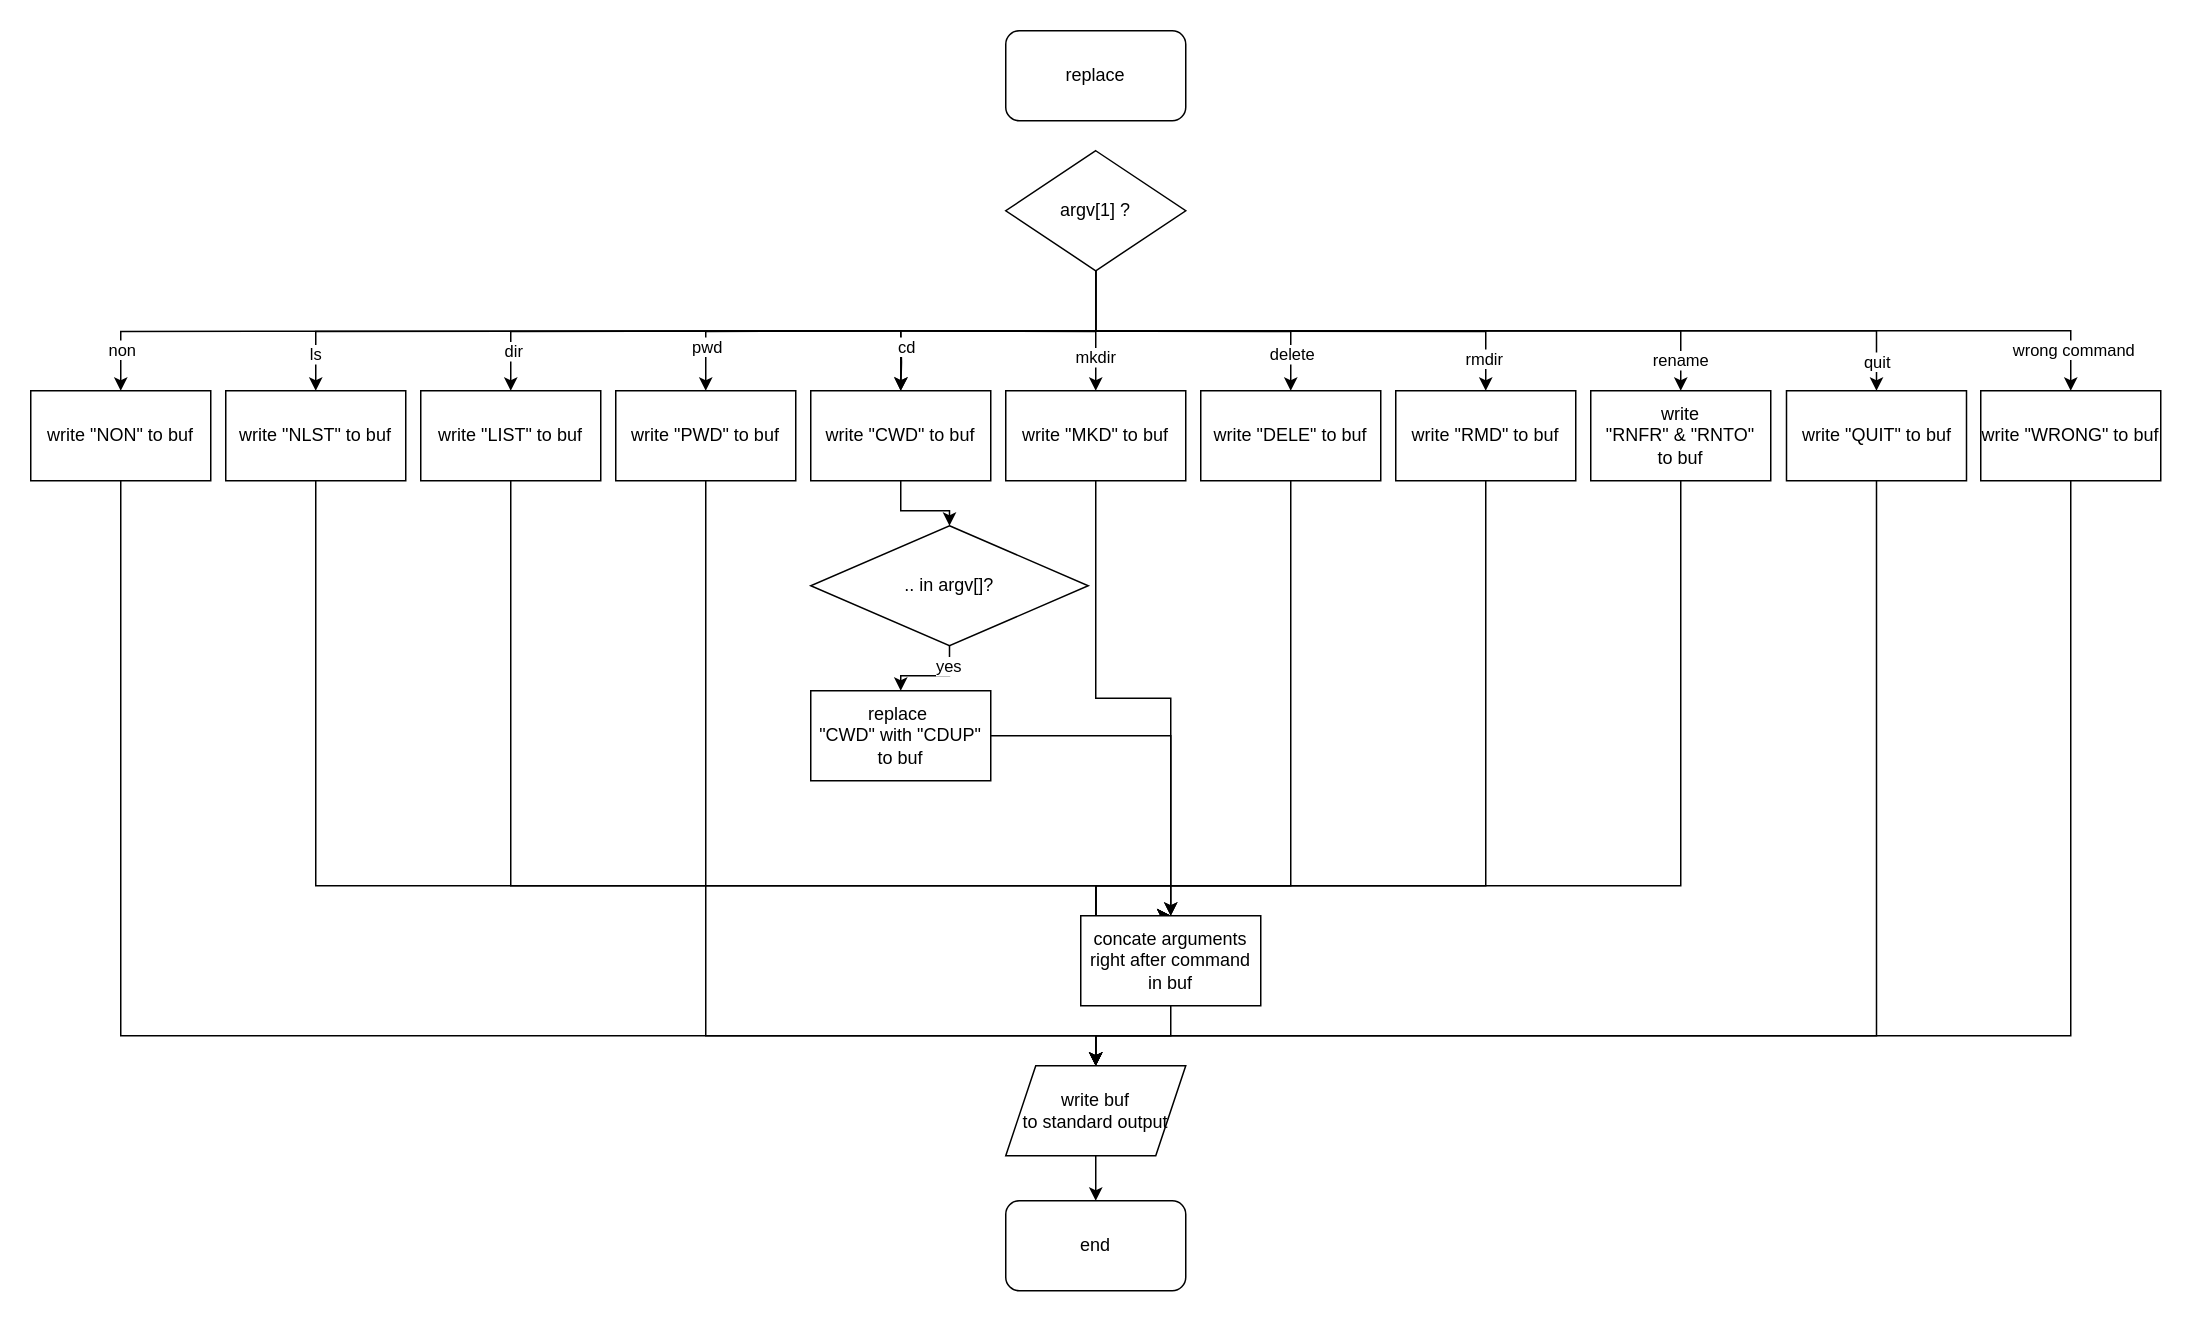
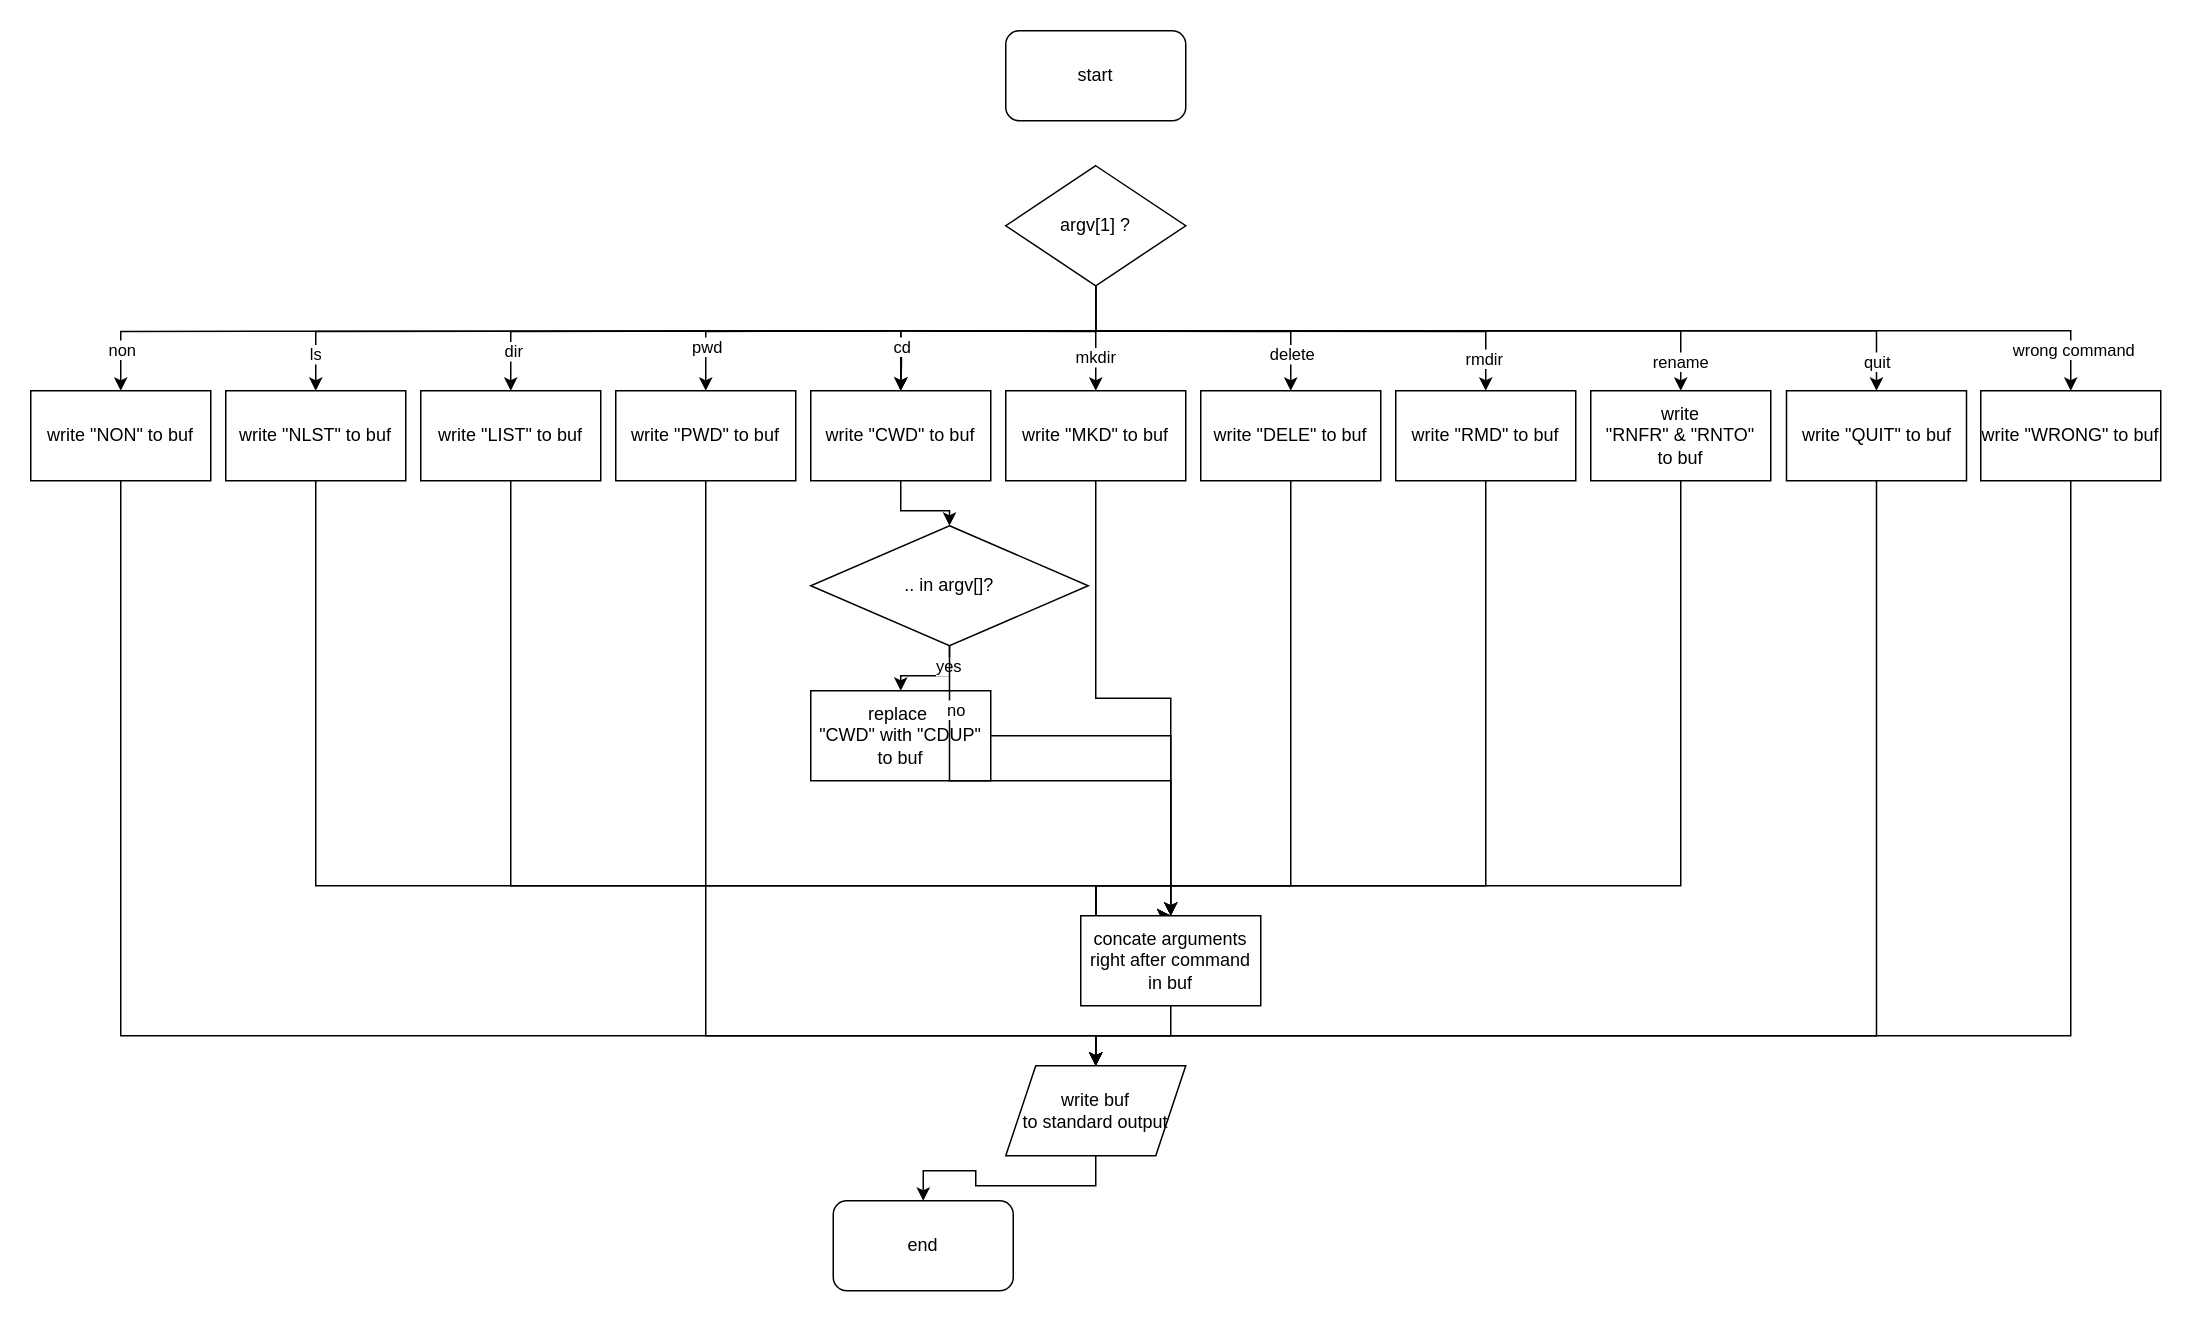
(1096, 76) -> (1096, 76)
(1096, 211) -> (1096, 226)
none -> (1079, 781)
(1096, 1246) -> (923, 1246)
